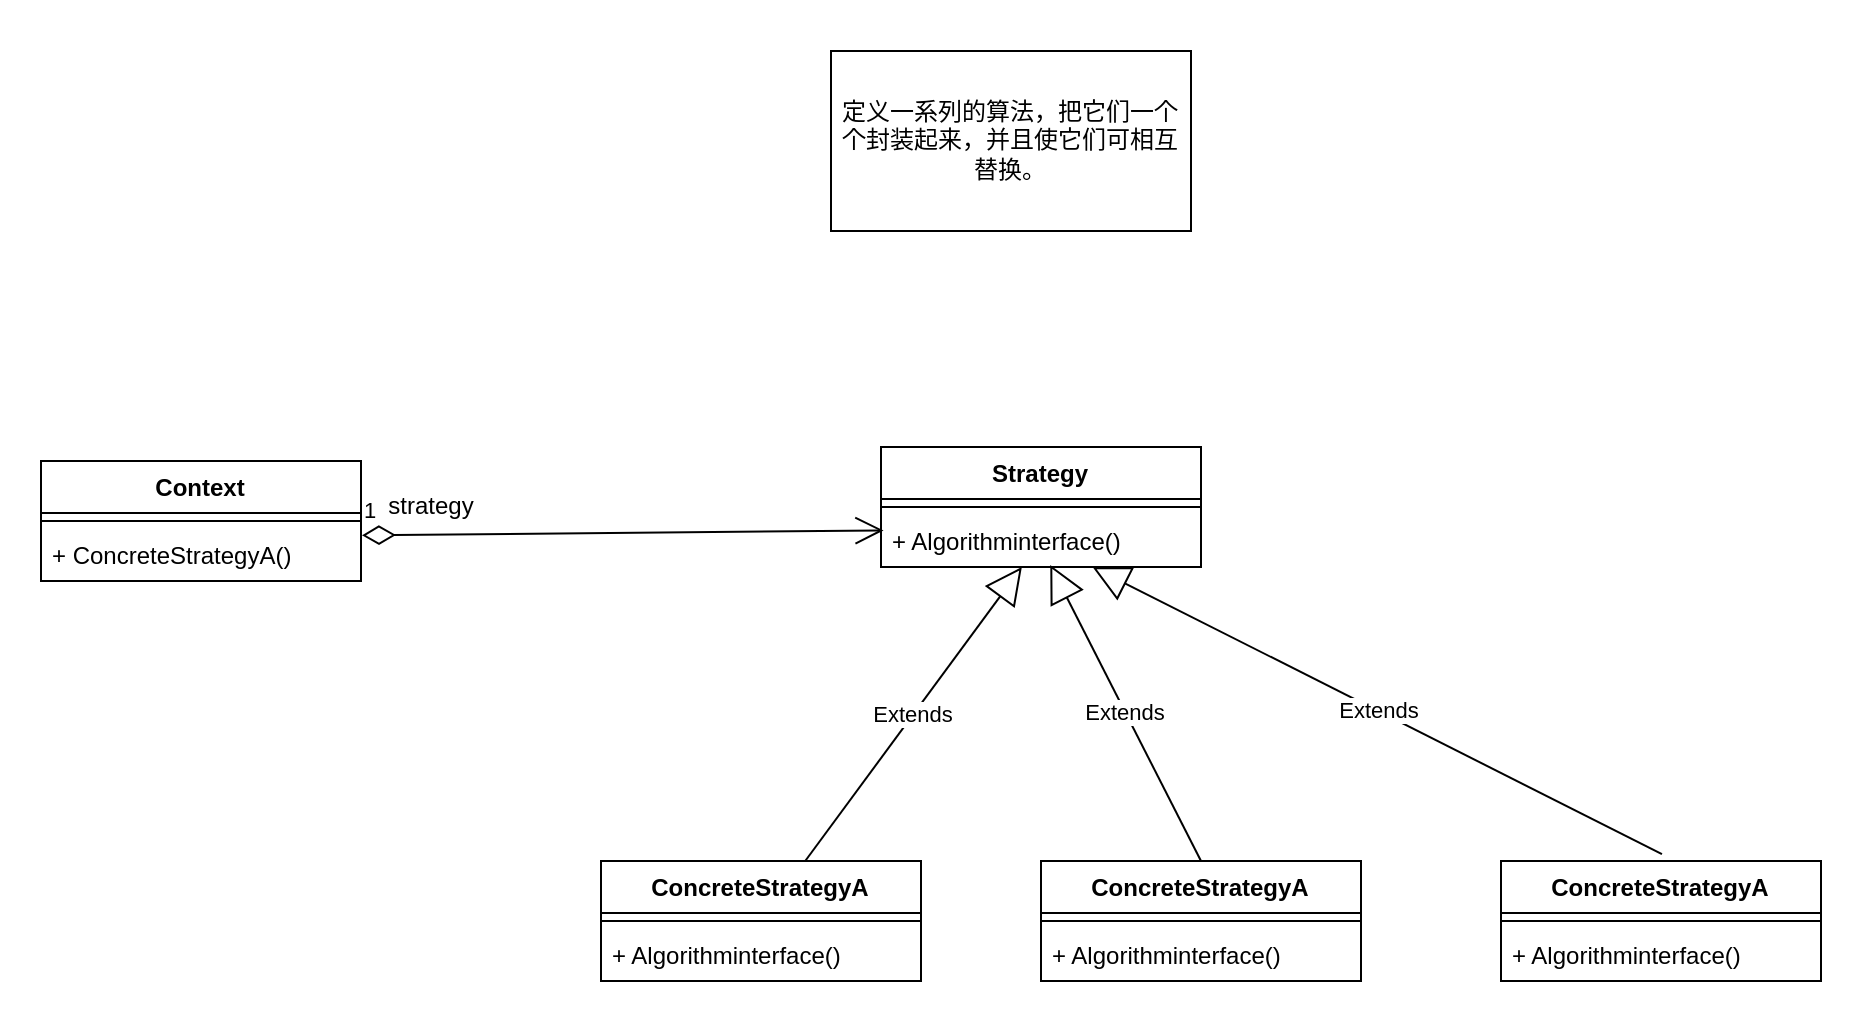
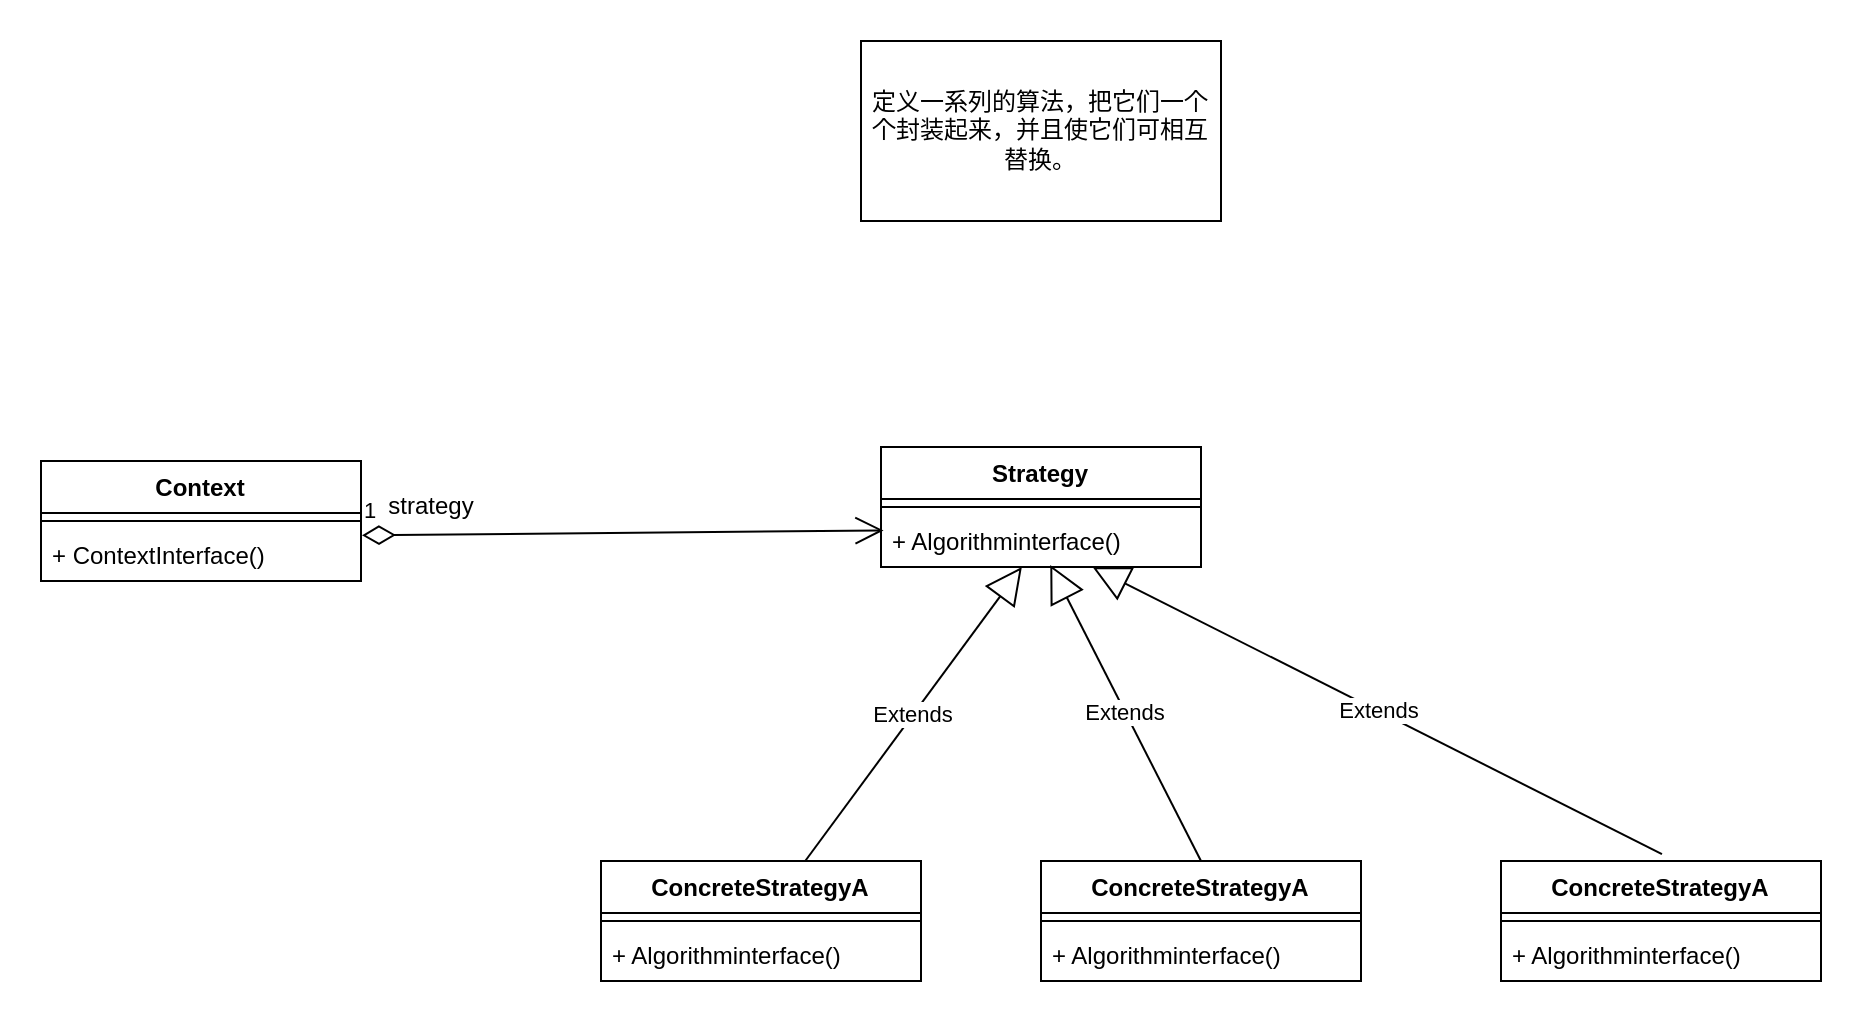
(1011, 141) -> (1041, 131)
(191, 557) -> (184, 557)
